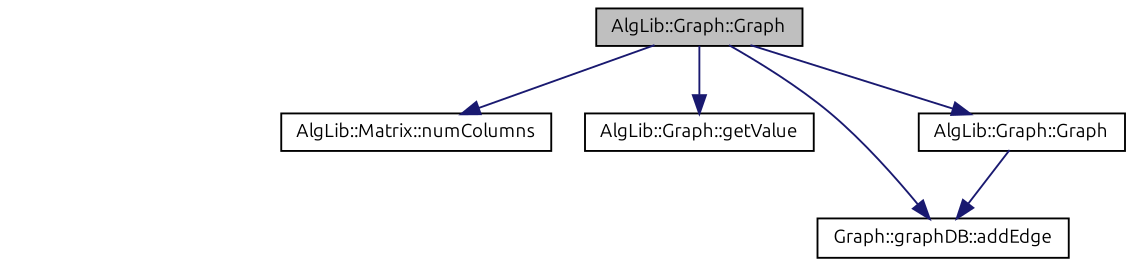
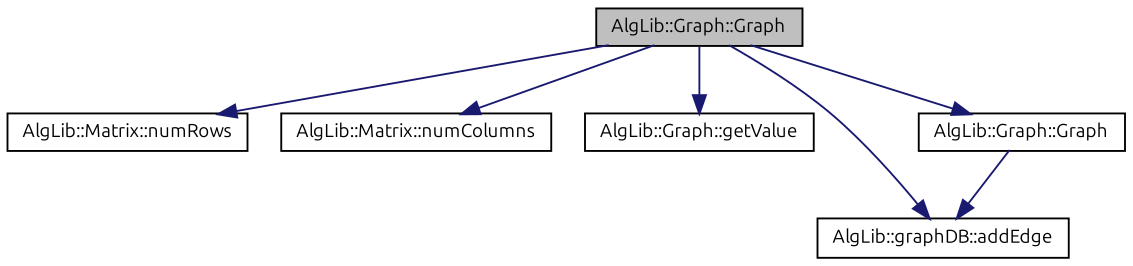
none -> (128, 132)
(943, 238) -> (943, 238)
